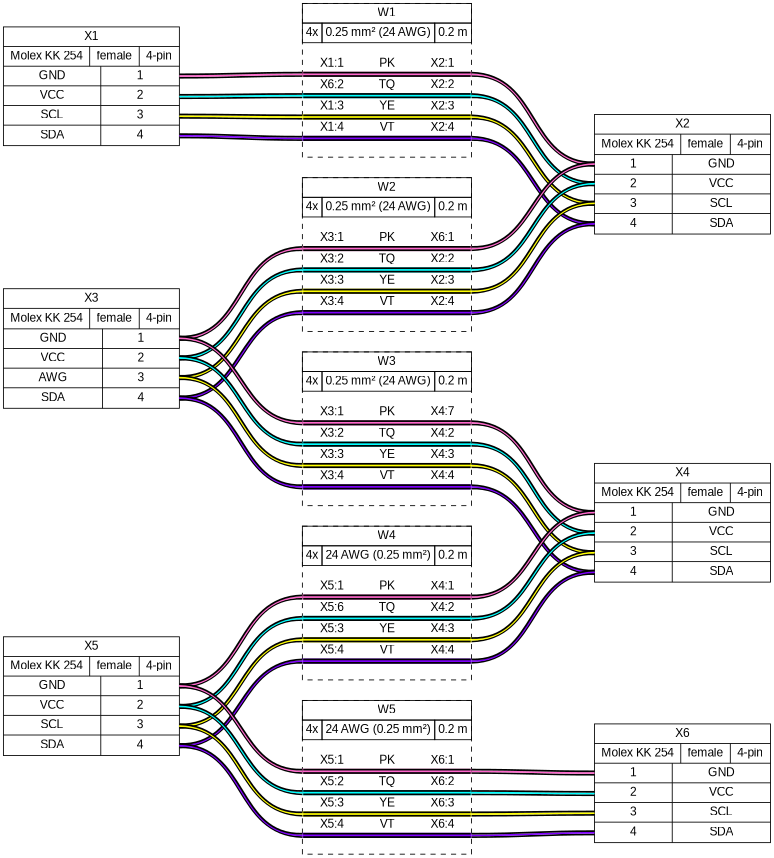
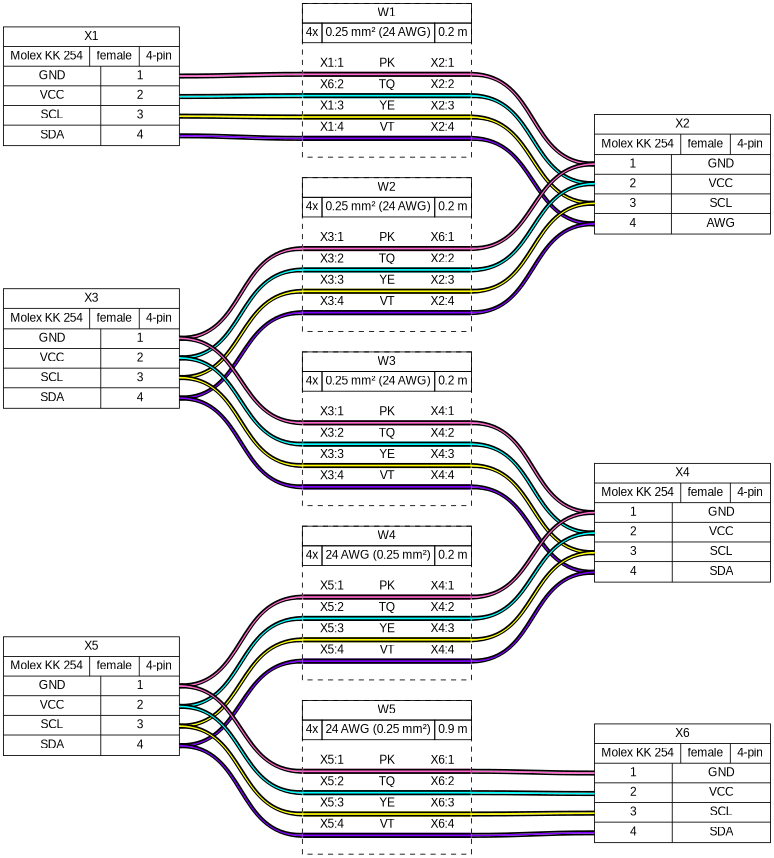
(721, 223) -> (721, 223)
(53, 378) -> (52, 378)
(442, 412) -> (442, 412)
(332, 607) -> (332, 607)
(453, 729) -> (453, 729)
